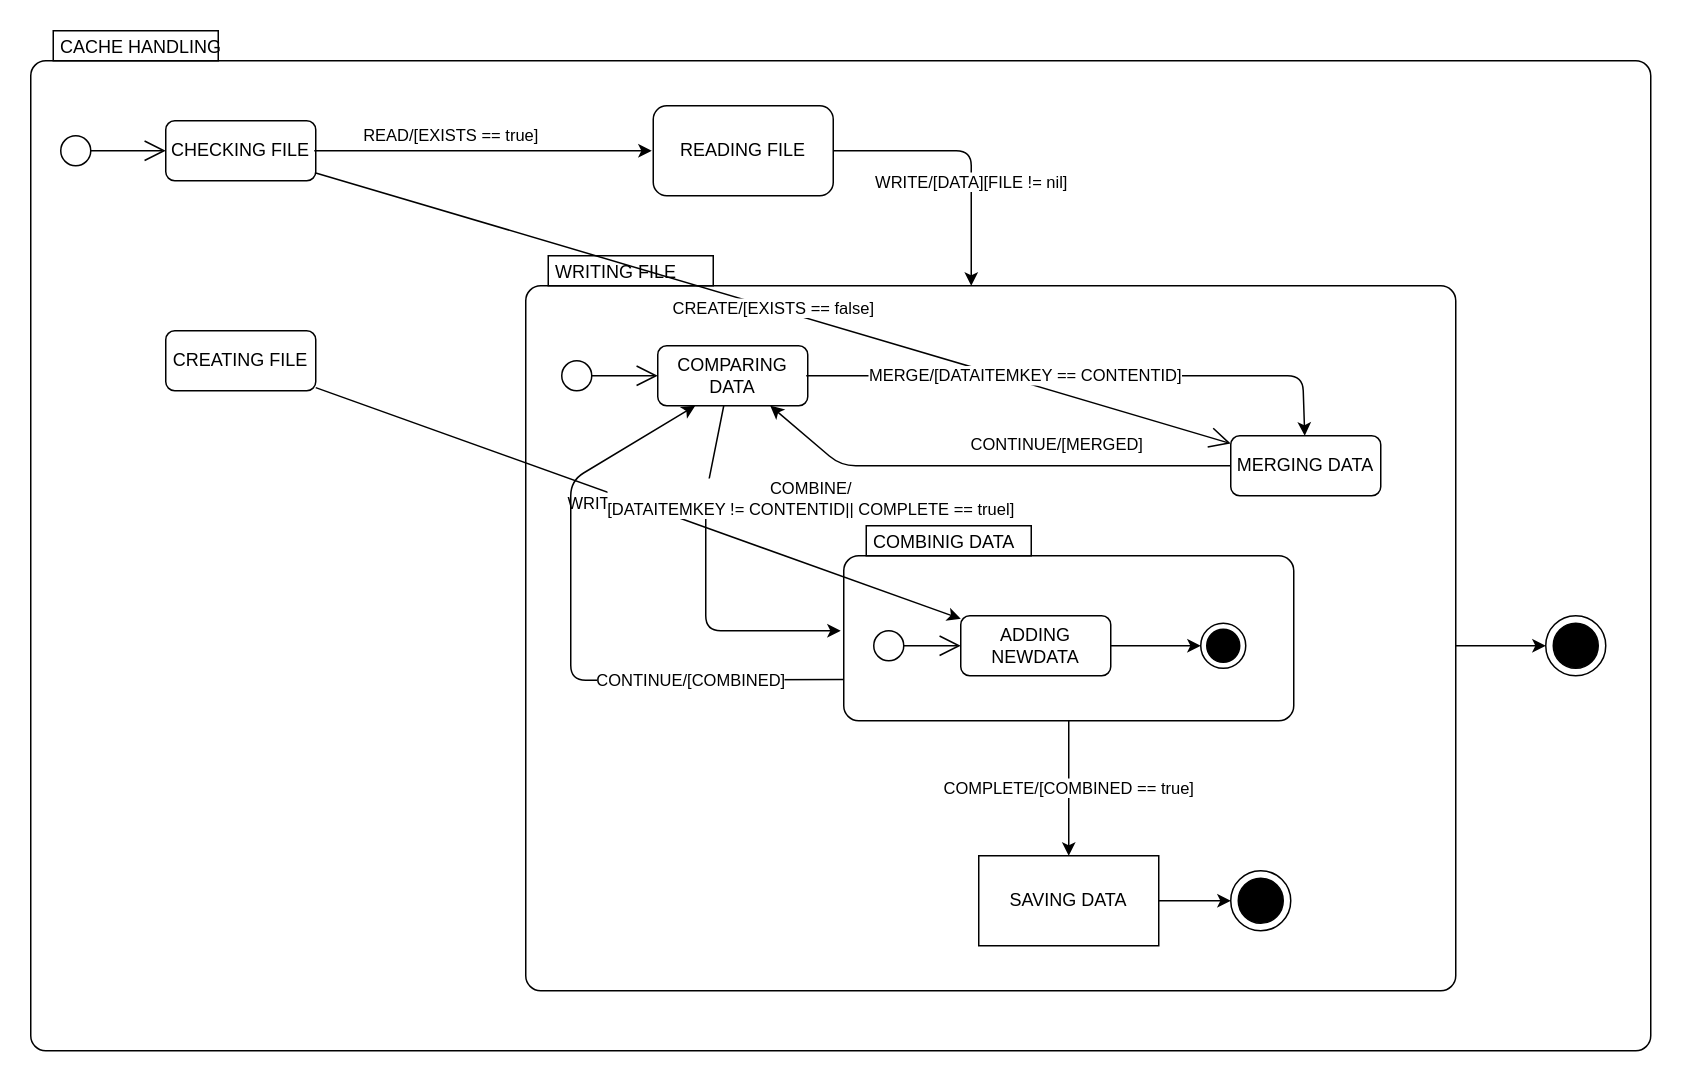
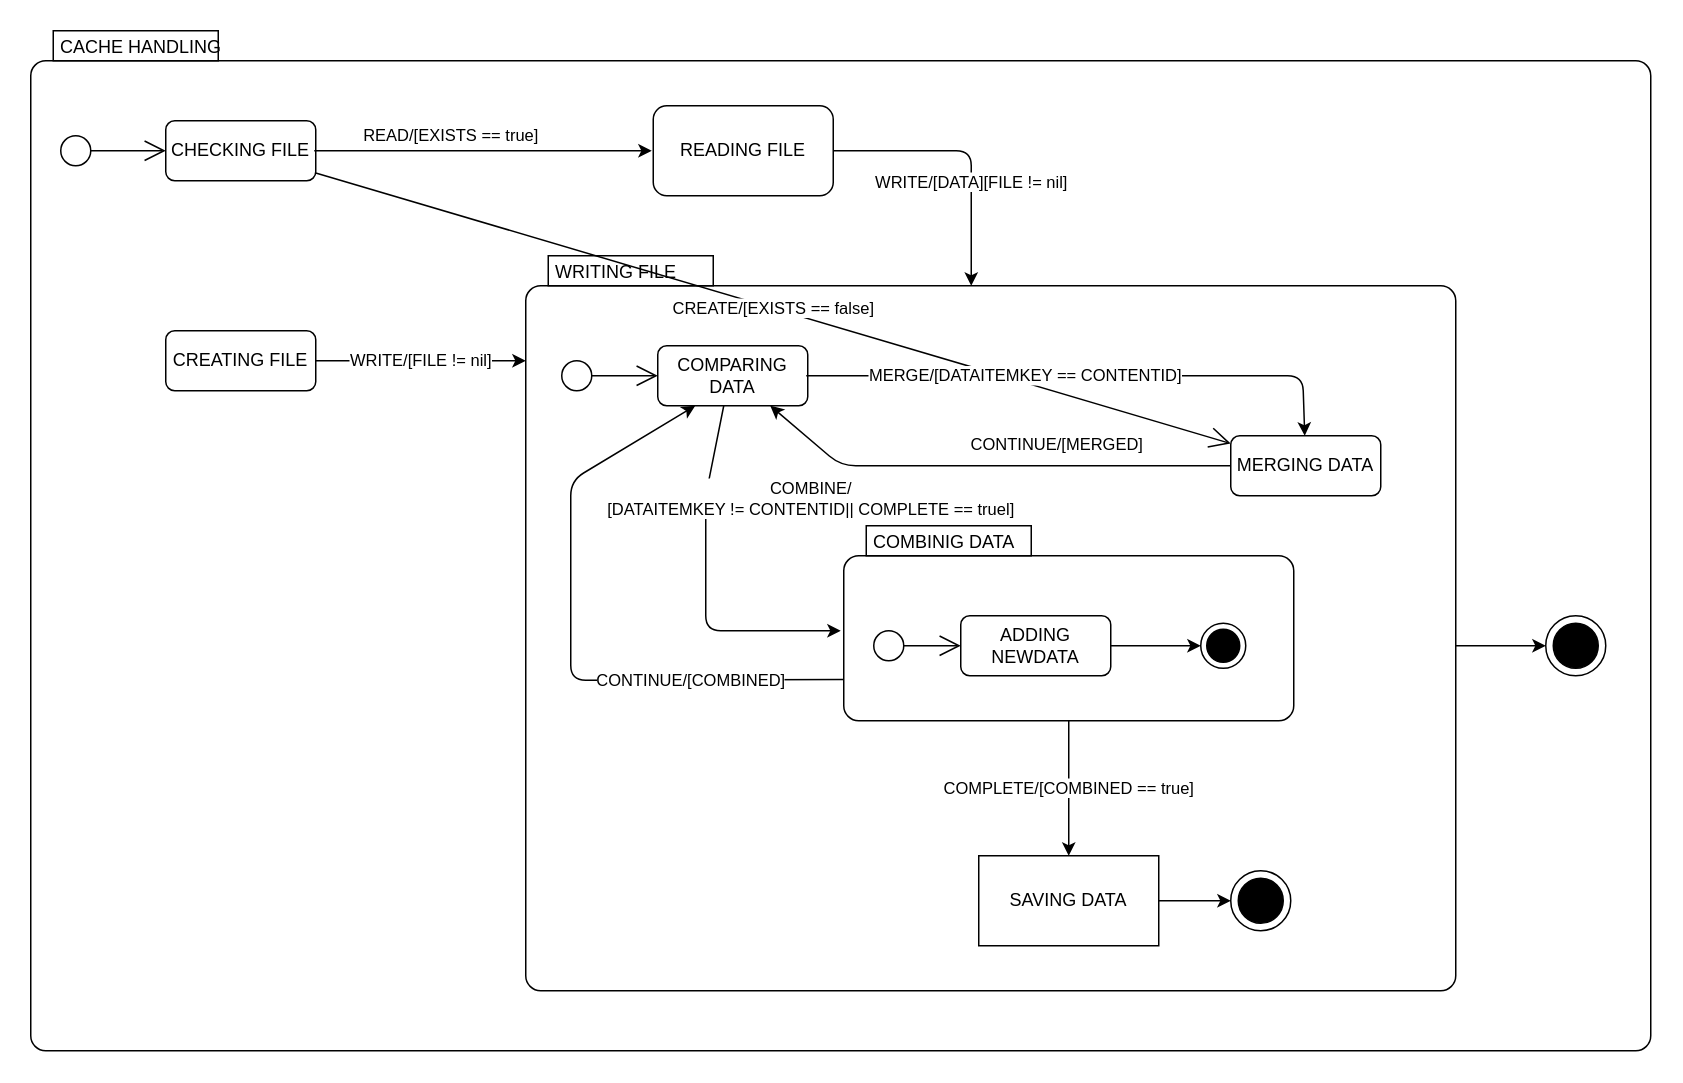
(462, 440) -> (416, 361)
